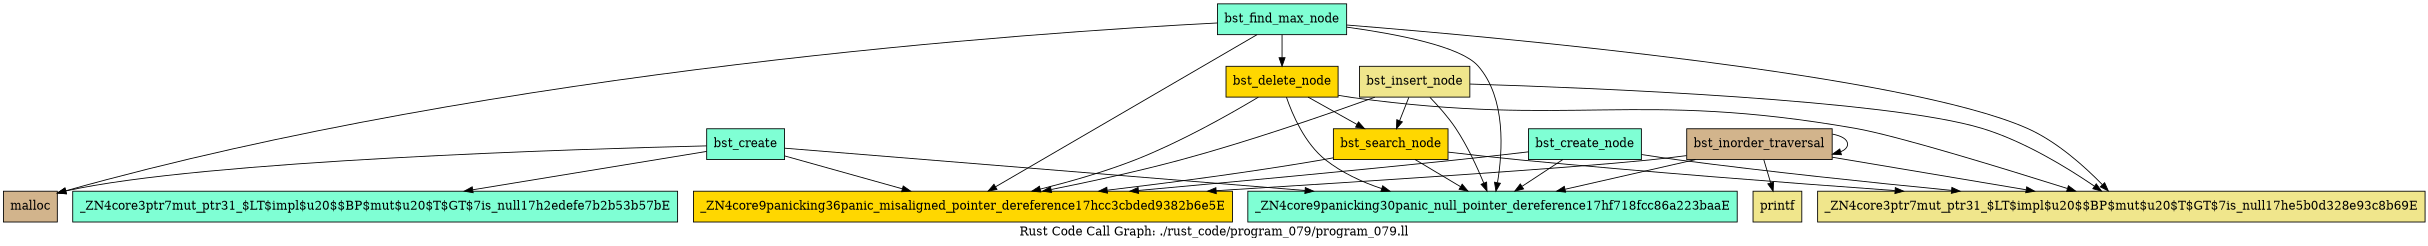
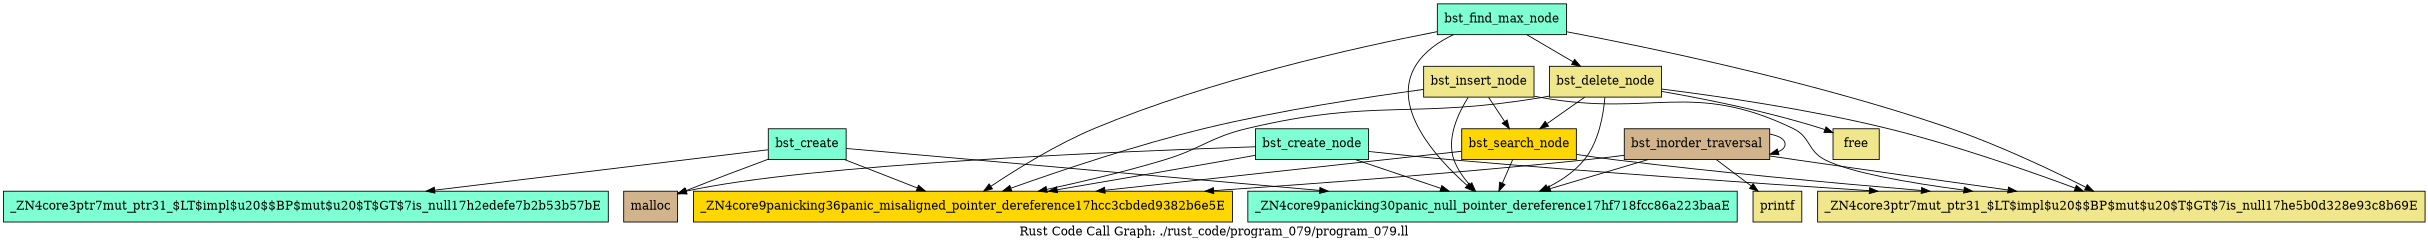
(637, 78) -> (942, 162)
(1282, 82) -> (1605, 82)
none -> (1856, 144)
